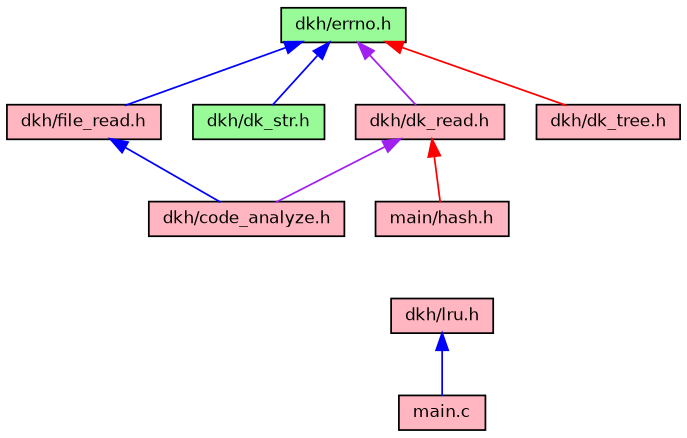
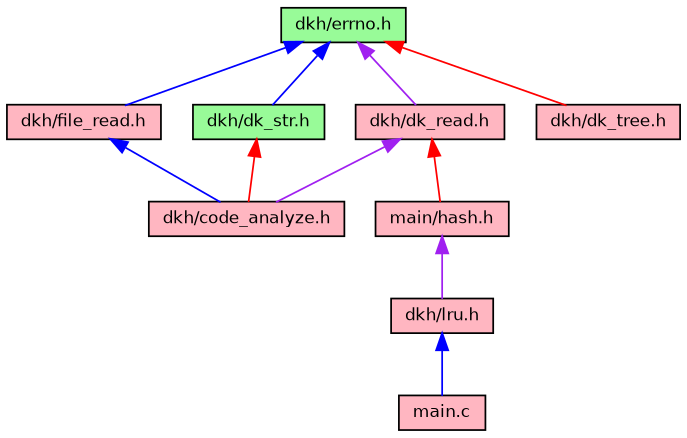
none -> (252, 179)
none -> (442, 276)
